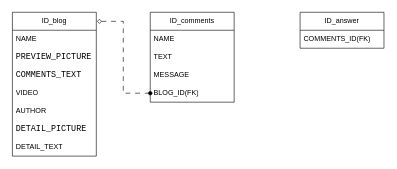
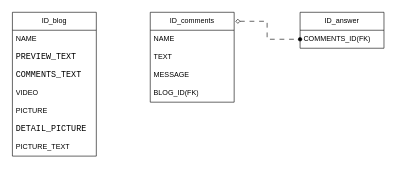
none -> (252, 21)
(123, 46) -> none
(46, 57) -> (40, 57)
(28, 111) -> (30, 111)
(38, 147) -> (40, 147)
